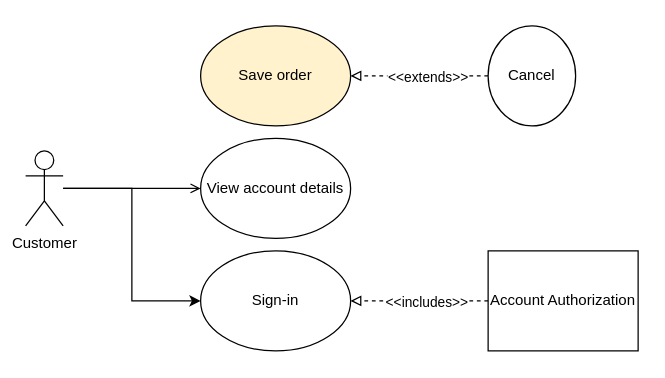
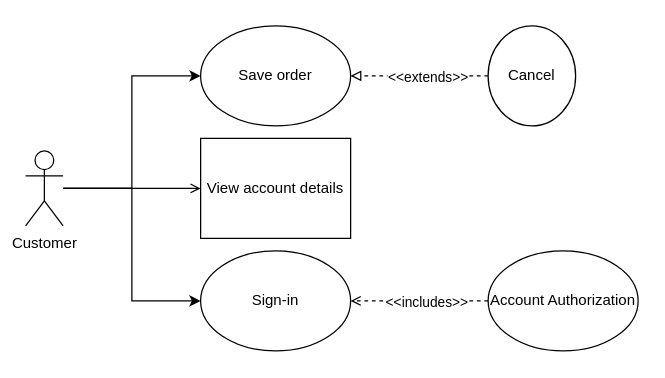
(276, 76) -> (276, 76)
none -> (132, 101)
(276, 188) -> (276, 188)
(362, 301) -> (359, 301)
(563, 301) -> (563, 301)
